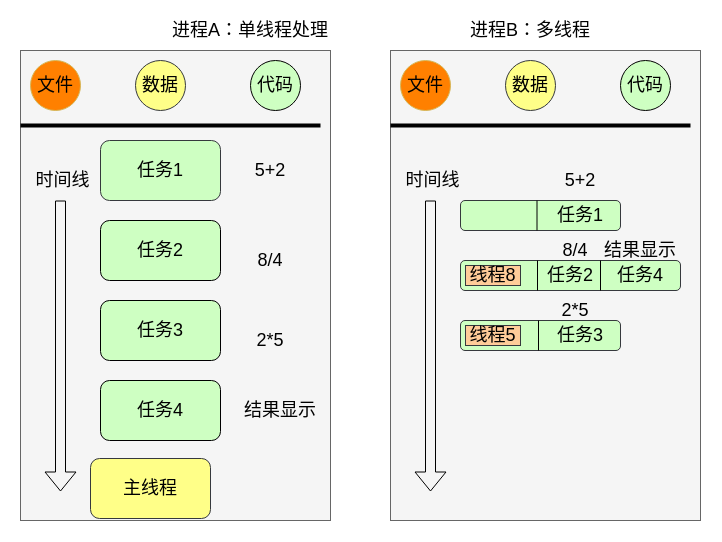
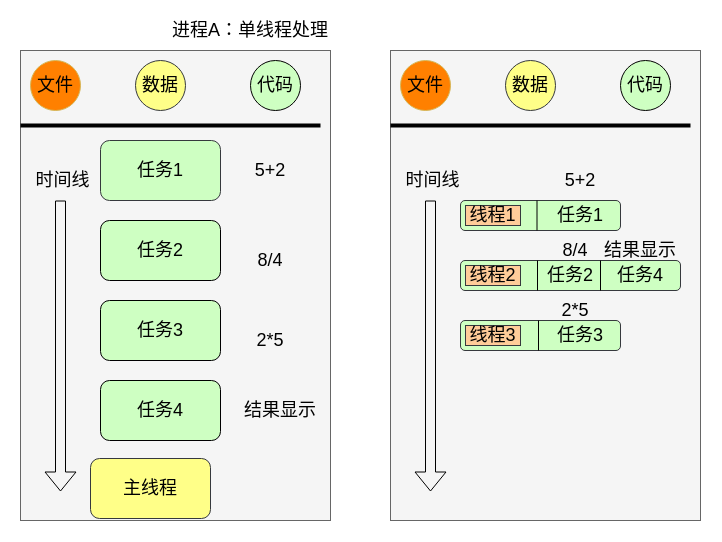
(531, 31) -> none
none -> (493, 216)
(493, 276) -> (493, 276)
(493, 336) -> (493, 336)
